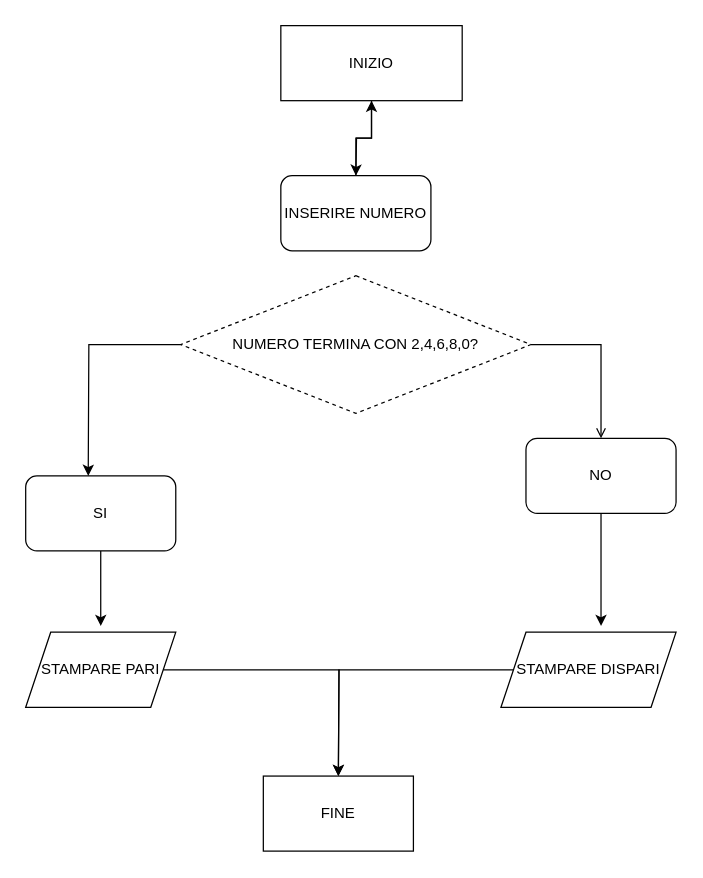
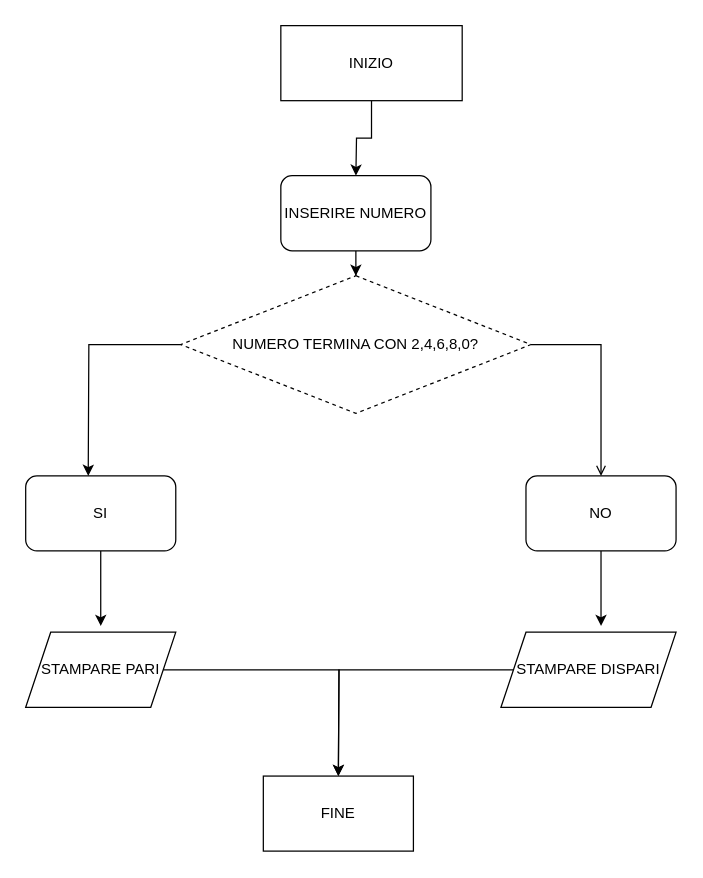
(356, 172) -> (356, 268)
(601, 476) -> (601, 513)
